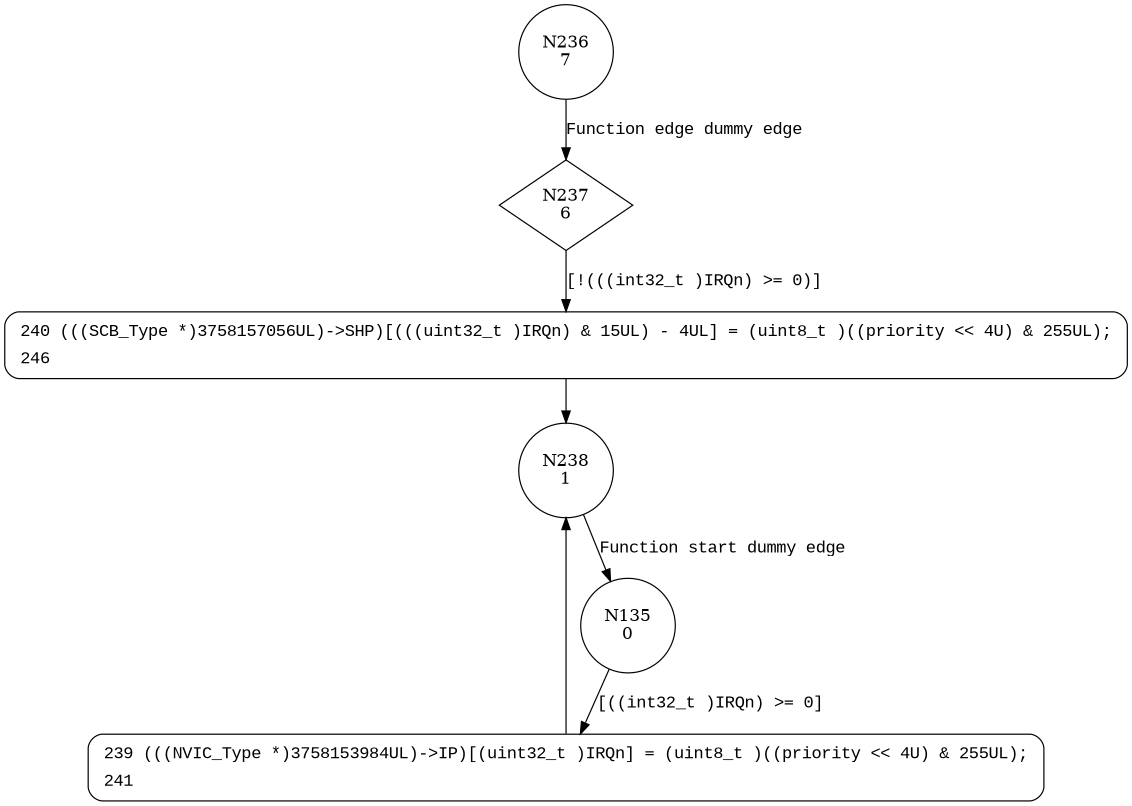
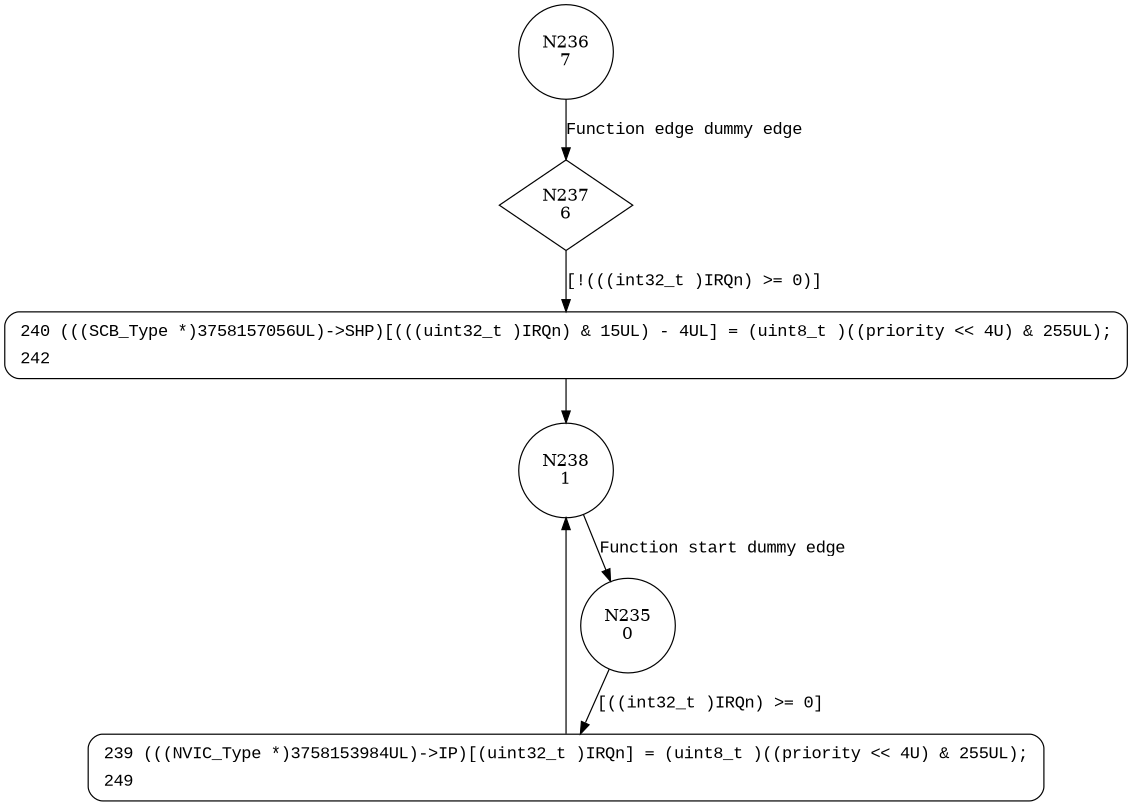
(35, 358) -> (35, 358)
(628, 626) -> (628, 626)
(119, 781) -> (119, 781)
